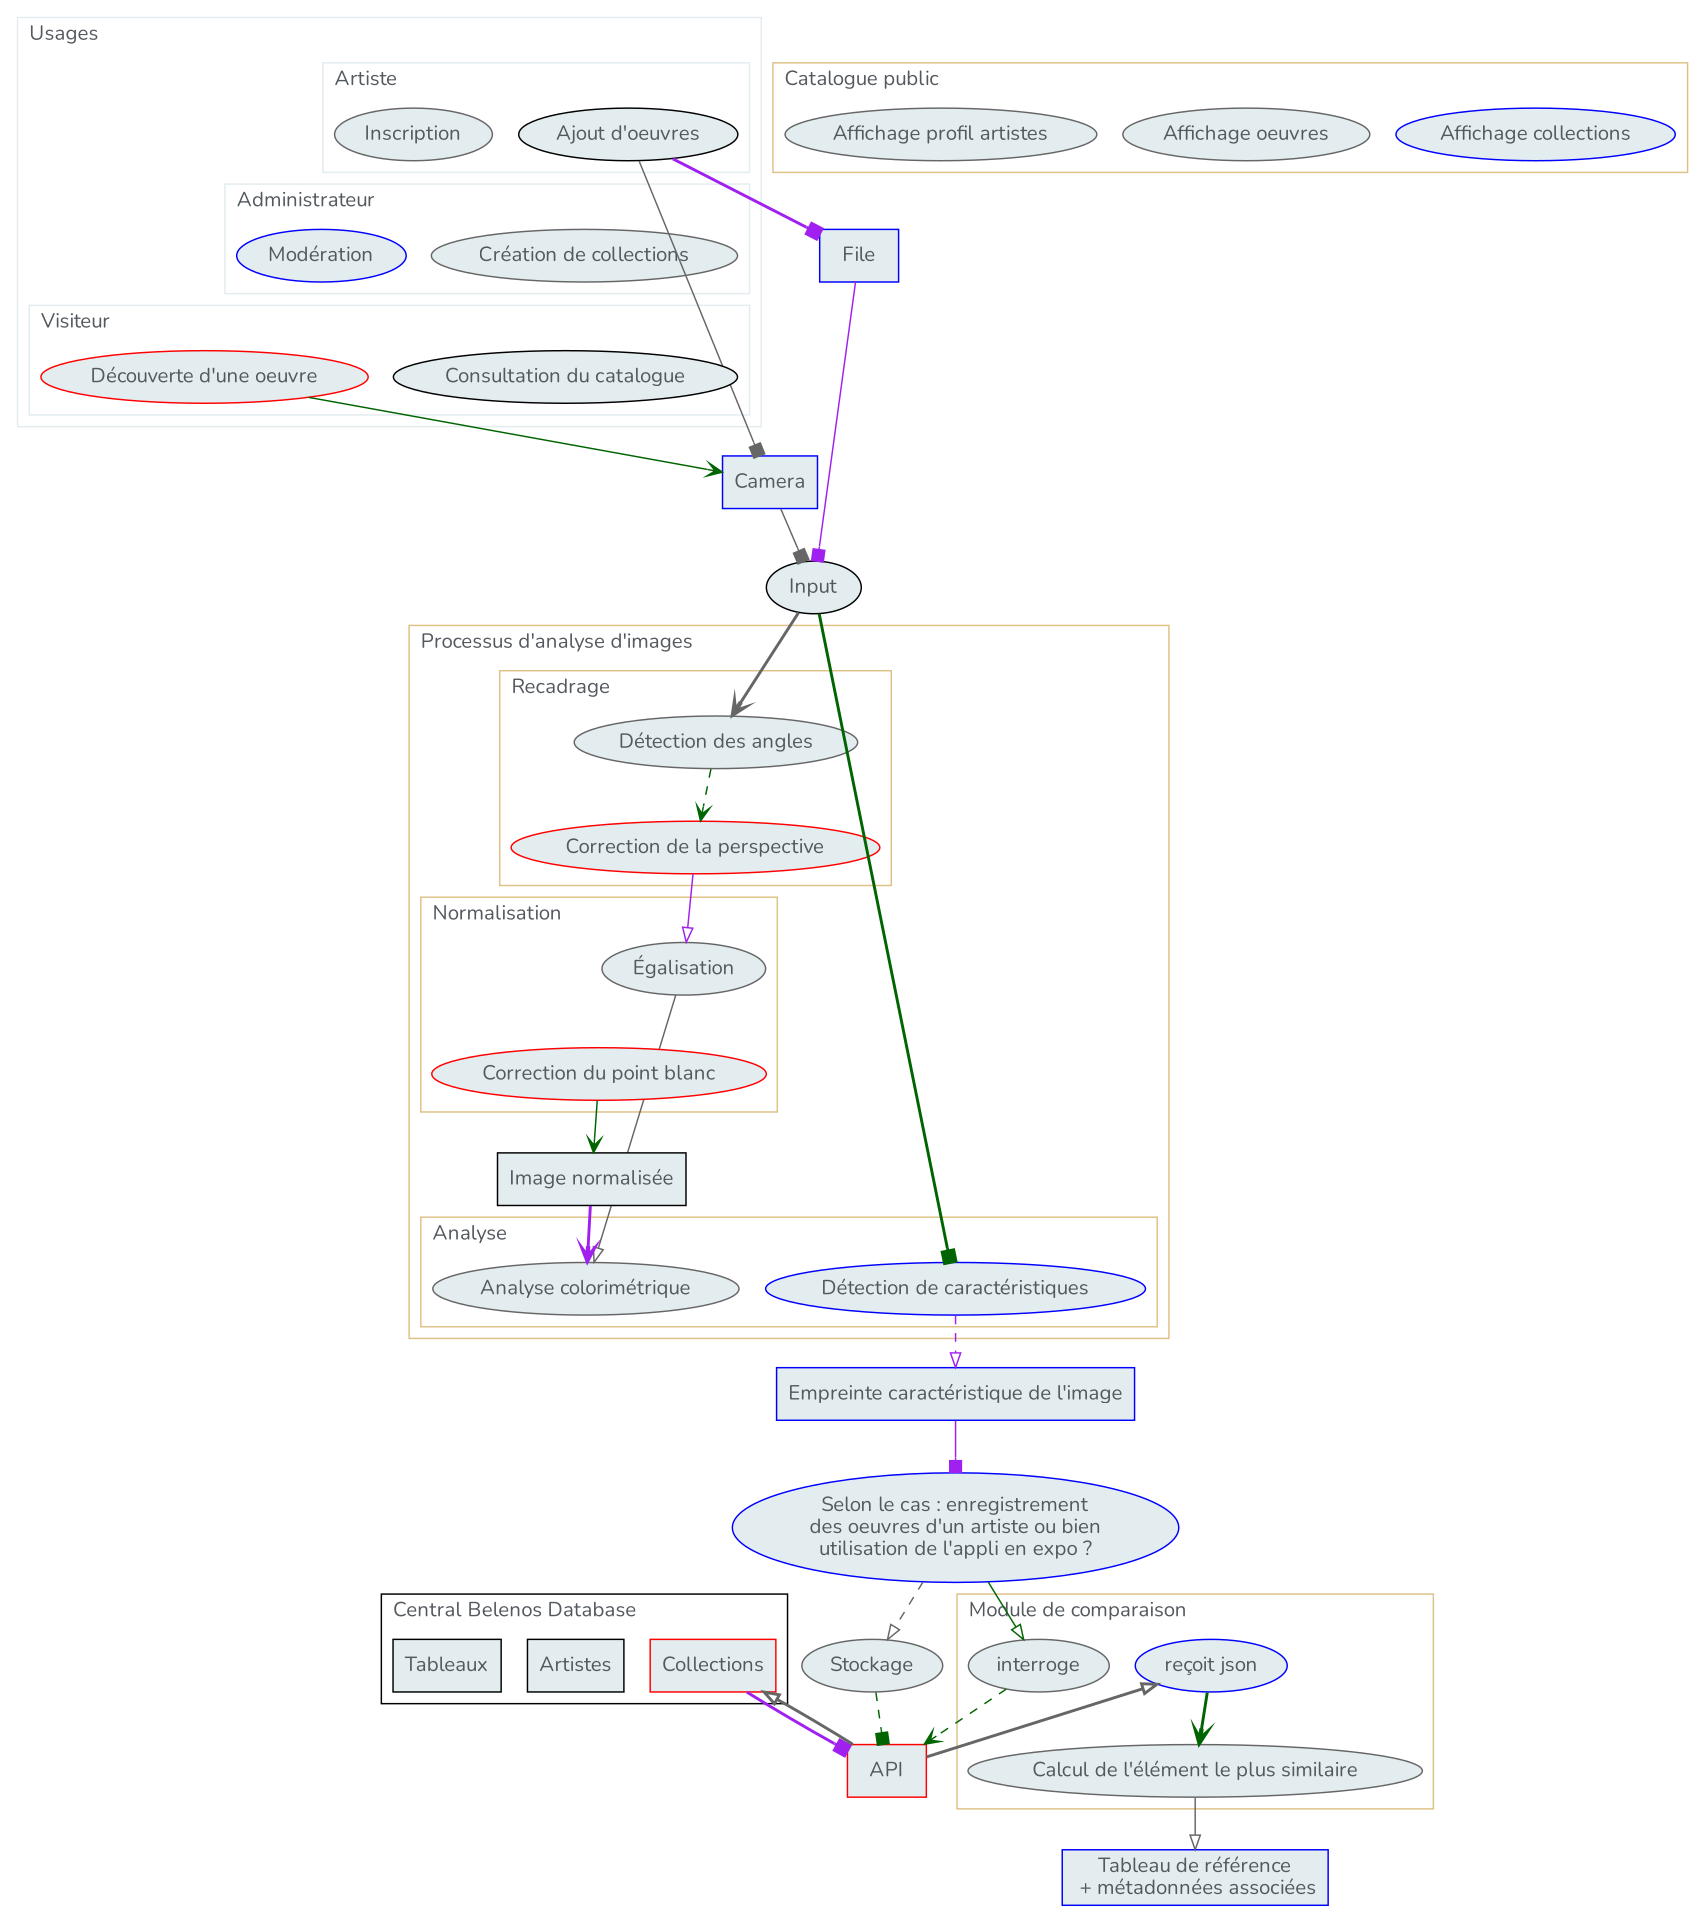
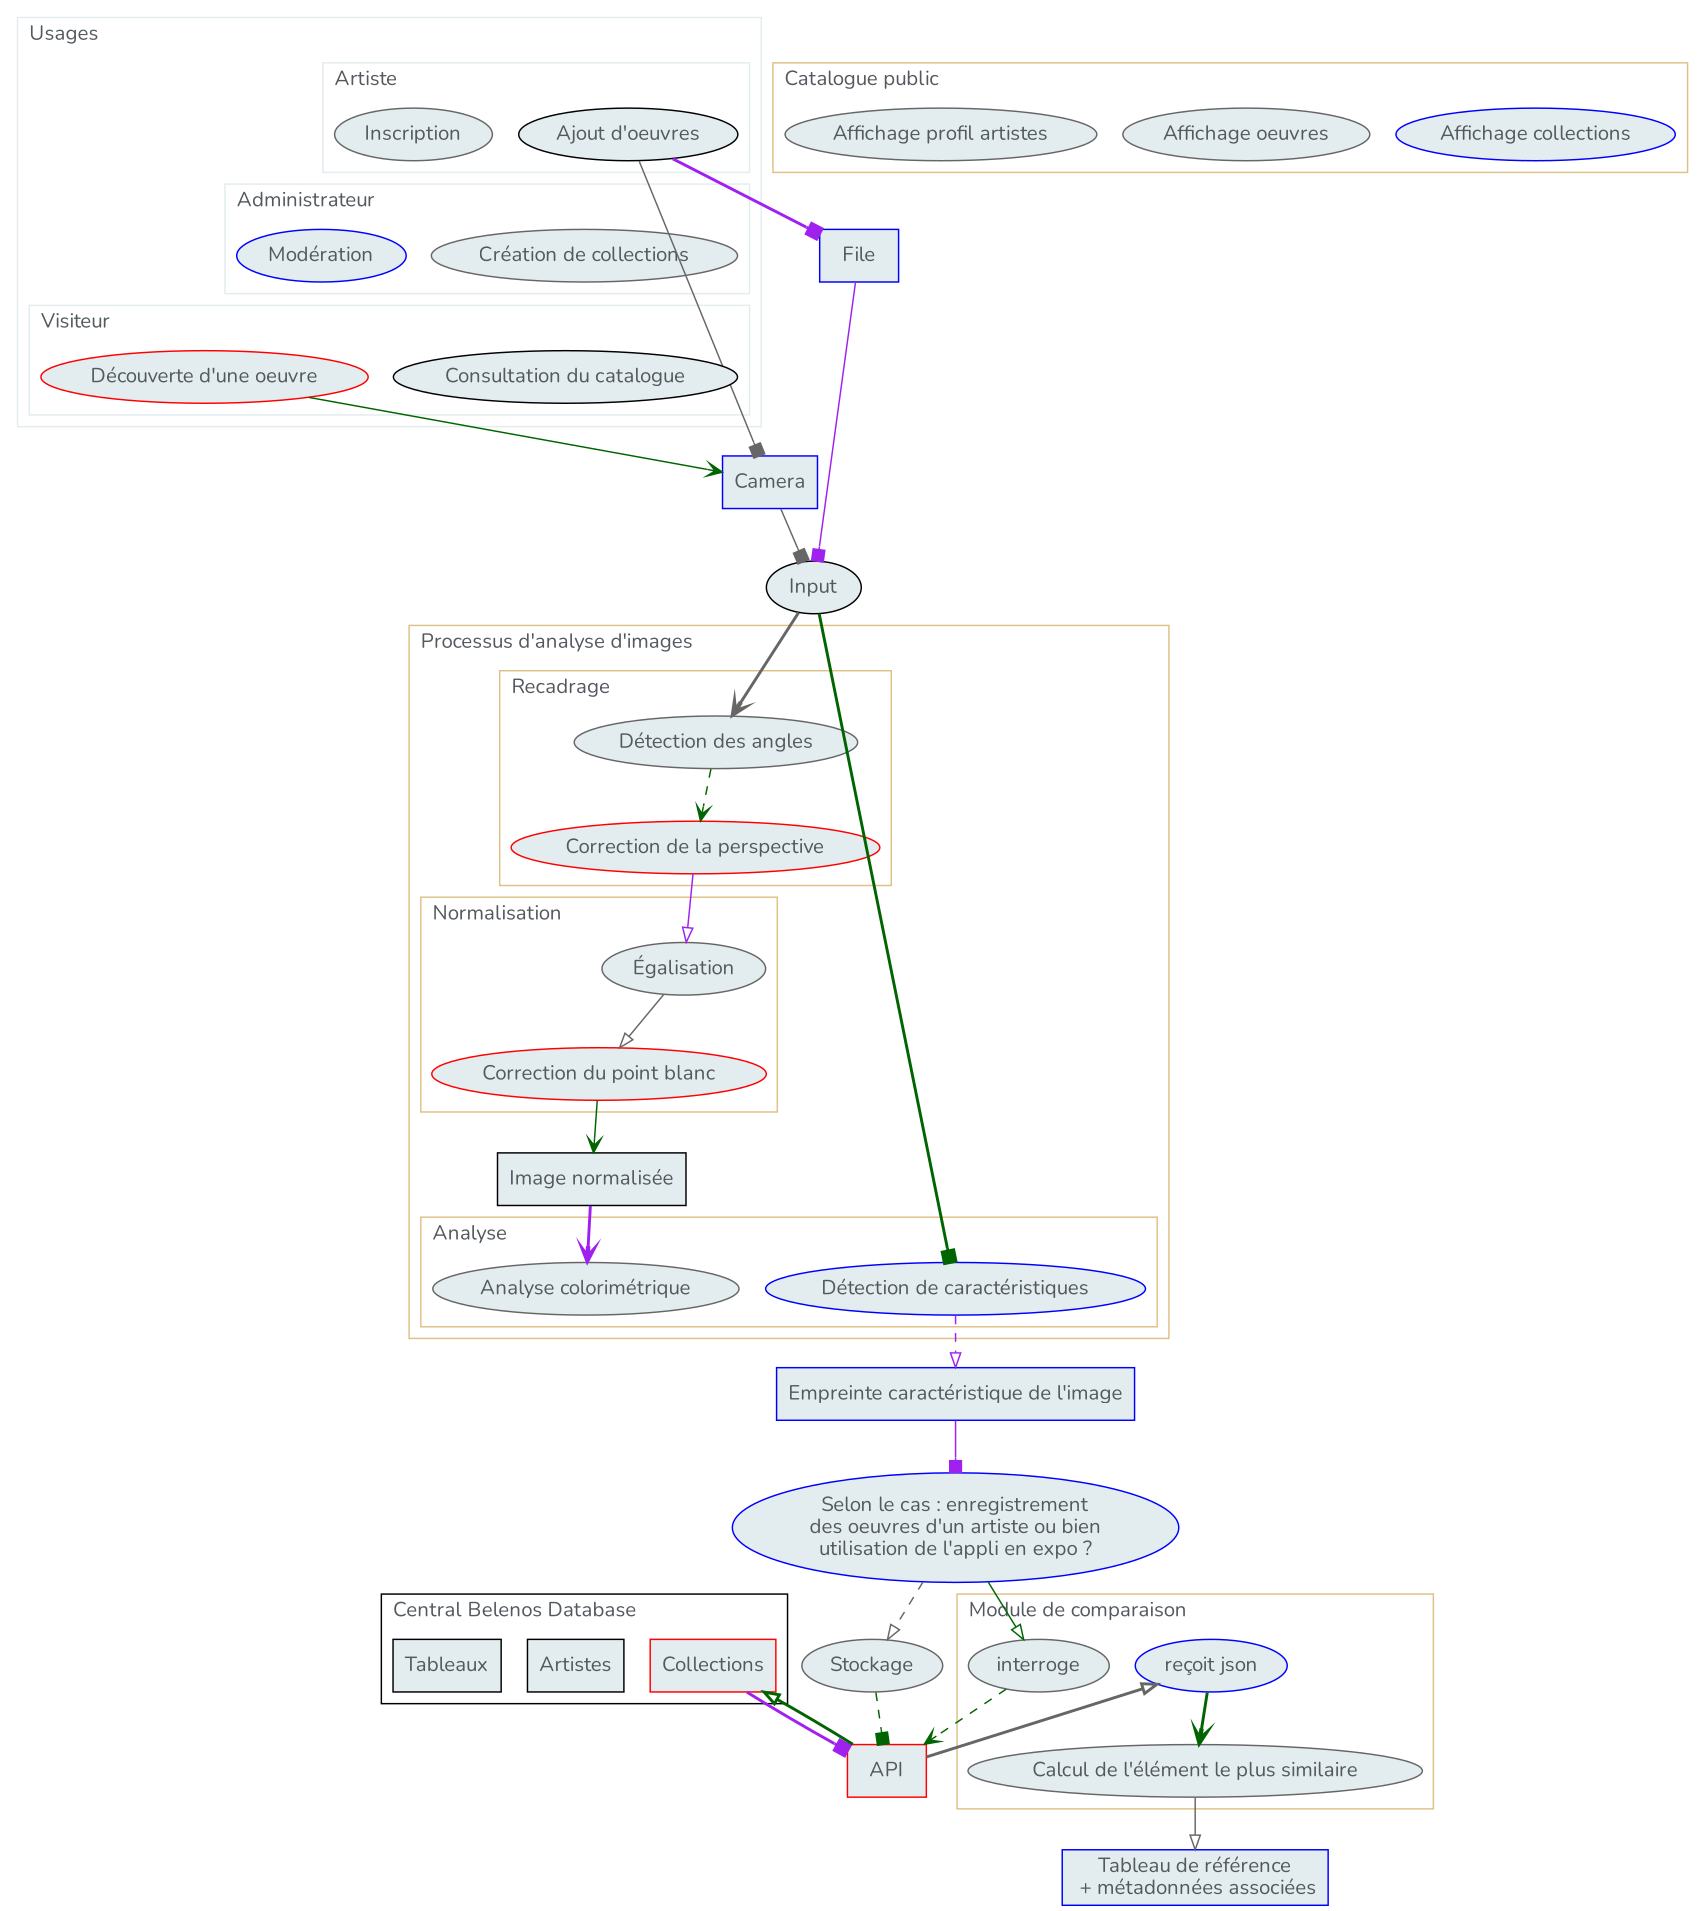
(637, 1121) -> (646, 1015)
(815, 1721) -> (815, 1721)
